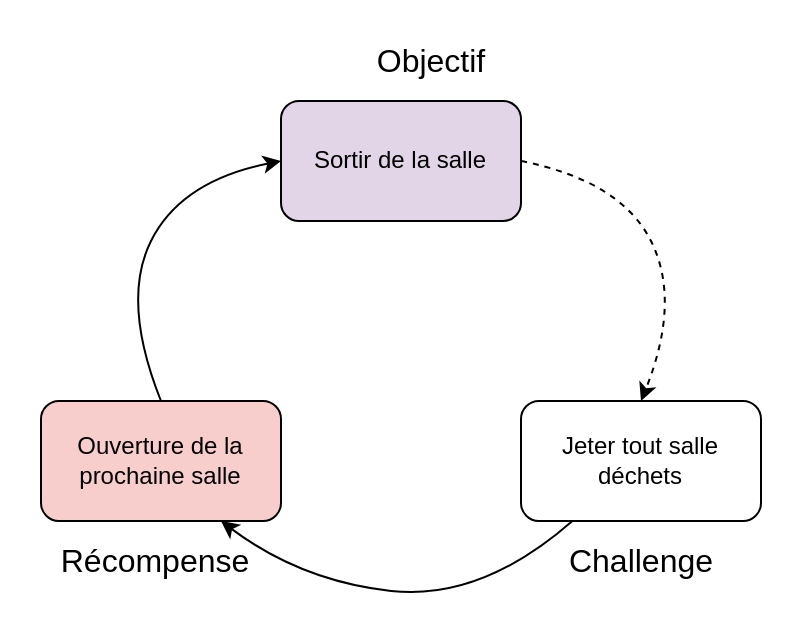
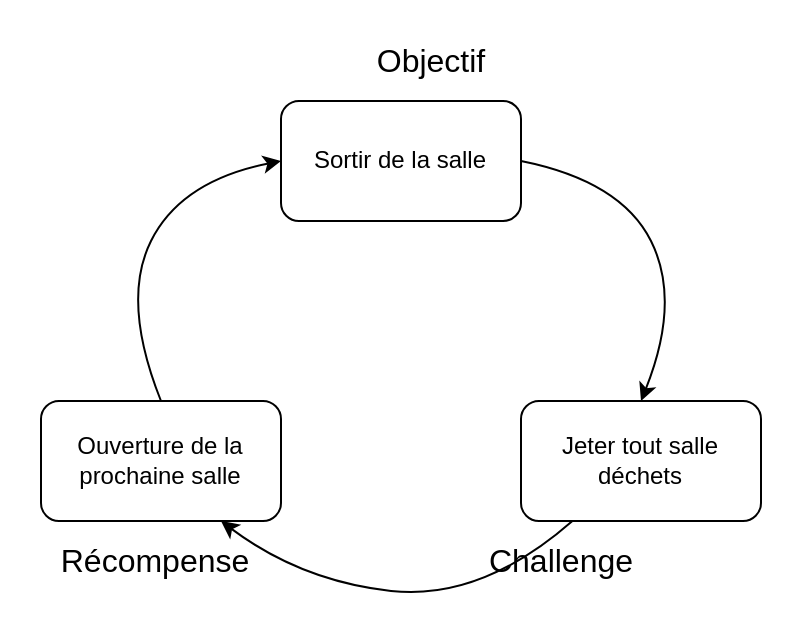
(401, 161) -> (401, 161)
(651, 241) -> (651, 241)
(161, 461) -> (161, 461)
(641, 561) -> (561, 561)
